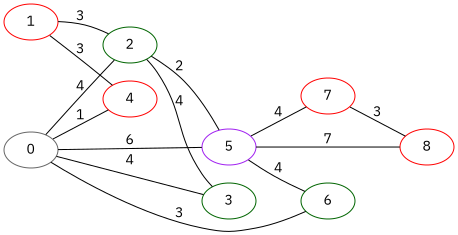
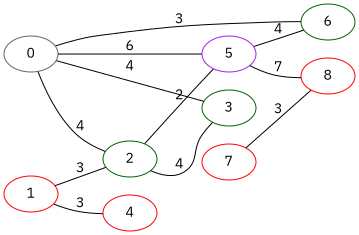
(279, 121) -> none
(81, 124) -> none
